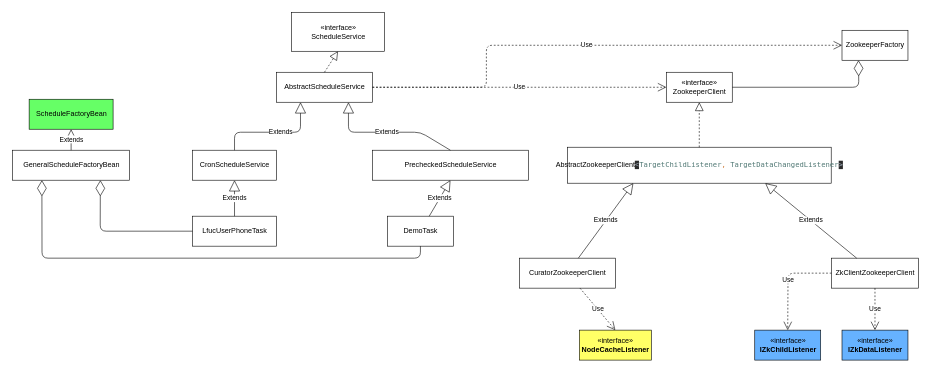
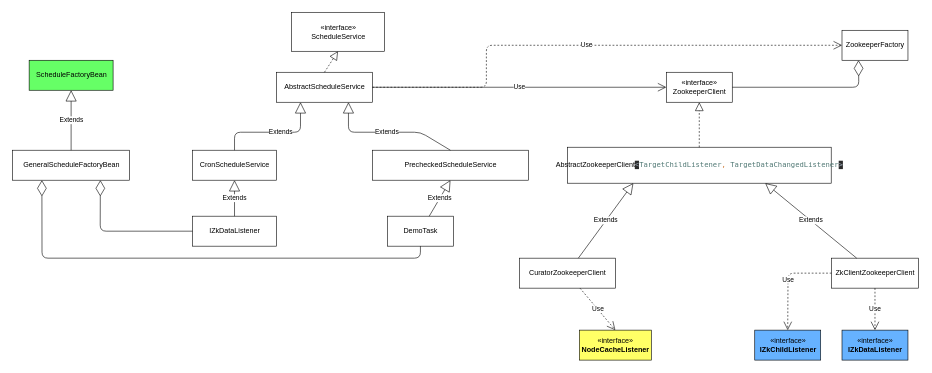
(594, 87) -> (594, 87)
(71, 114) -> (71, 75)
(235, 231) -> (235, 231)
